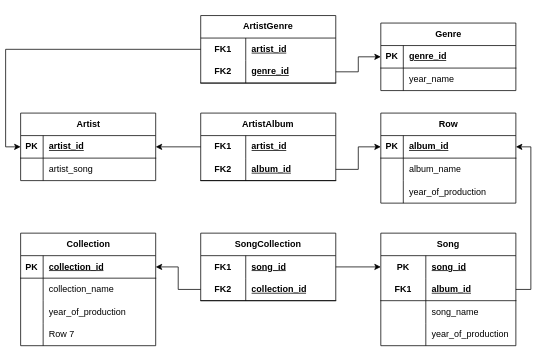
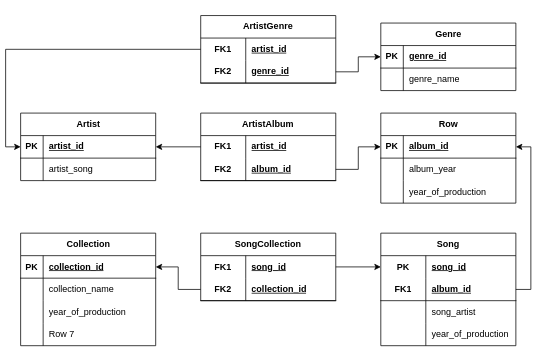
(432, 79) -> (434, 79)
(433, 169) -> (433, 169)
(454, 312) -> (458, 312)
